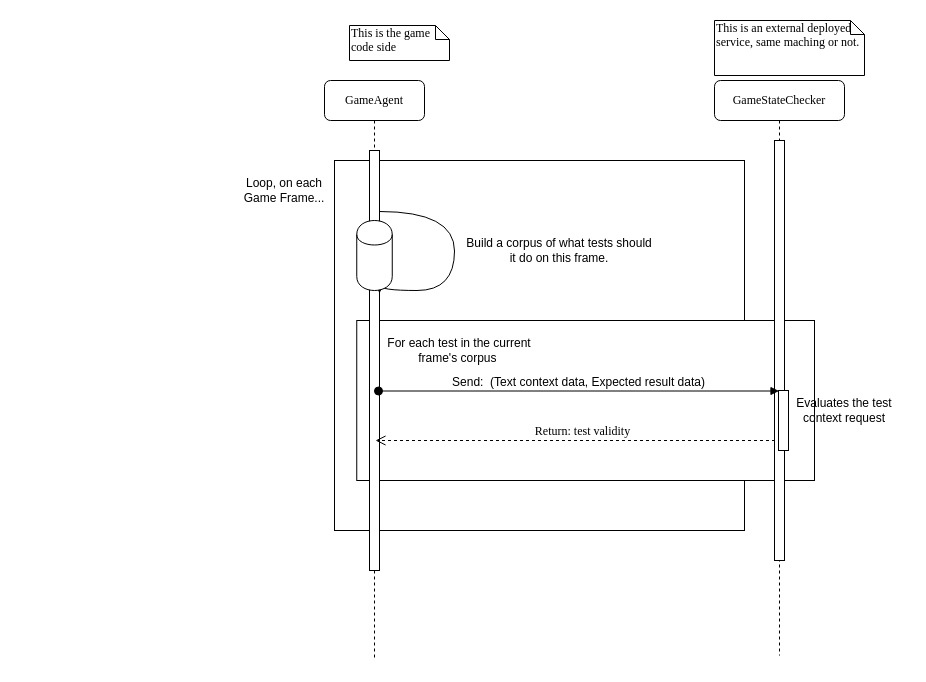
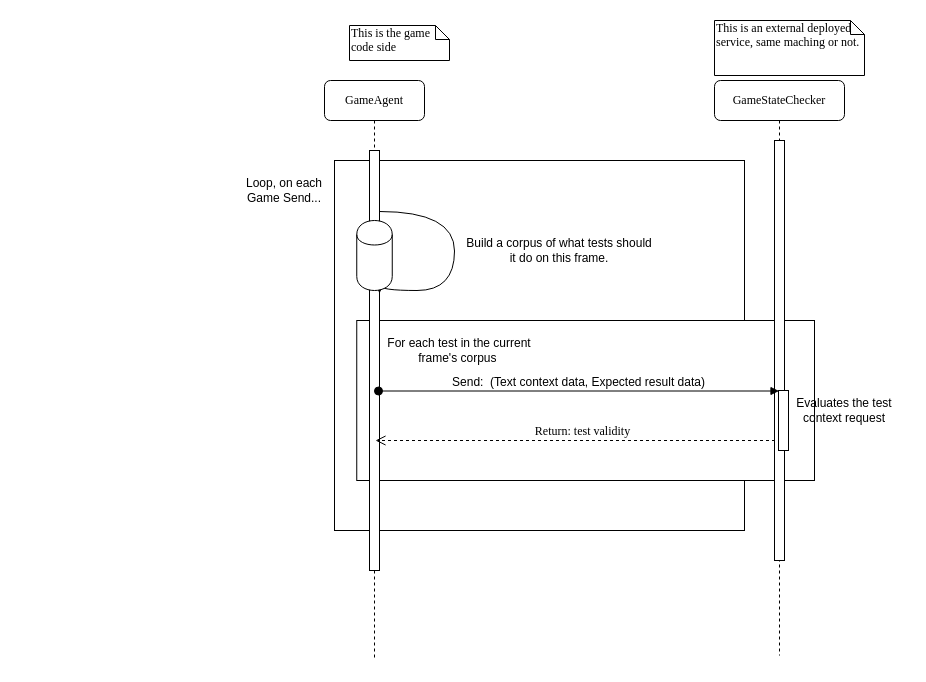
(285, 191) -> (285, 191)
